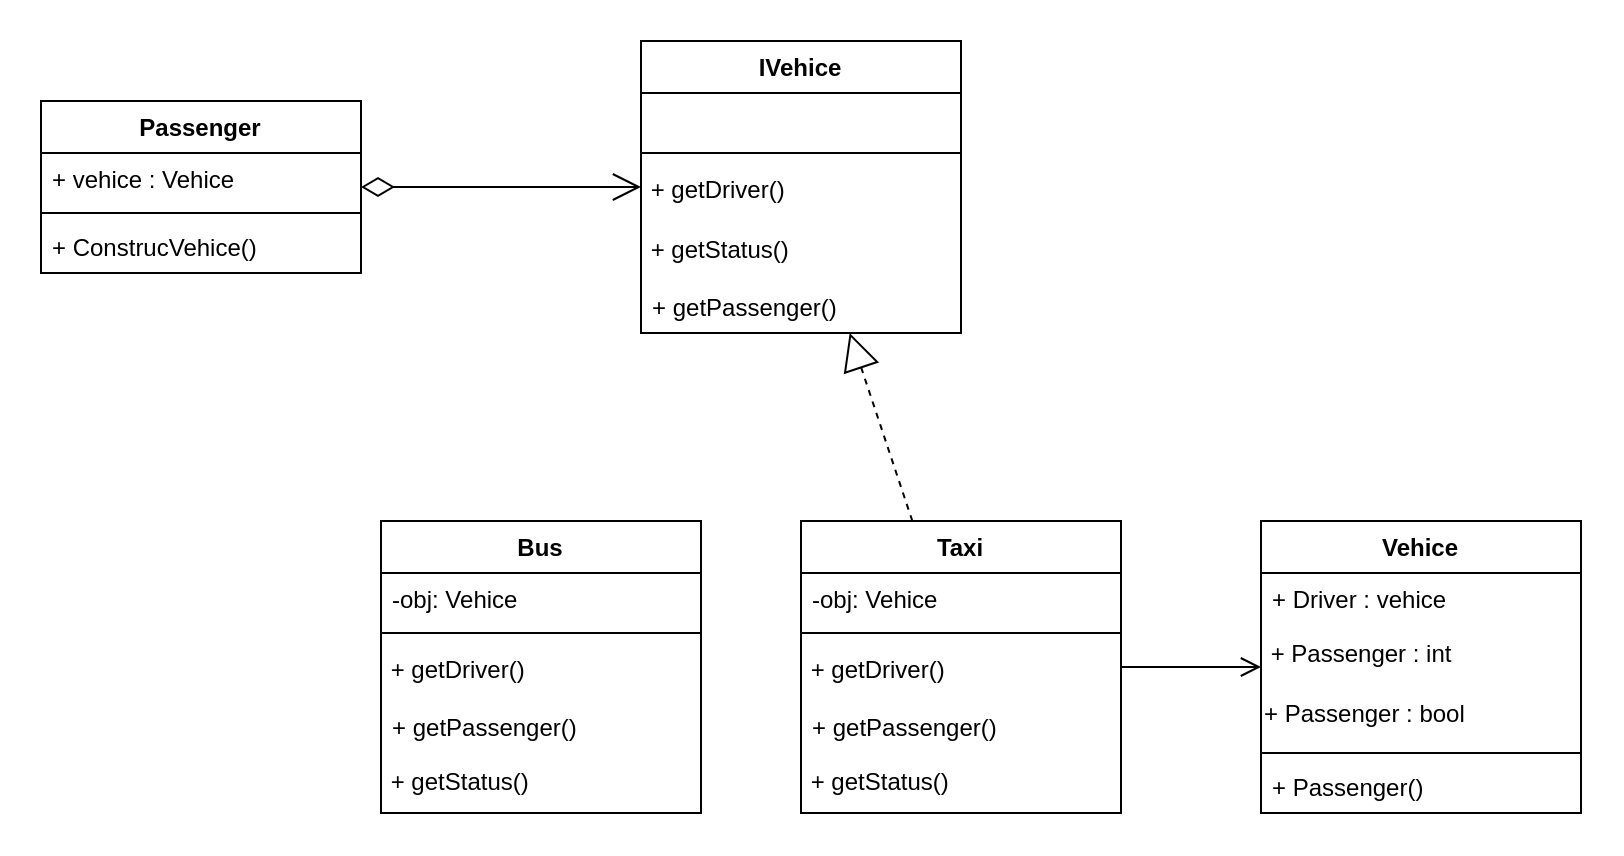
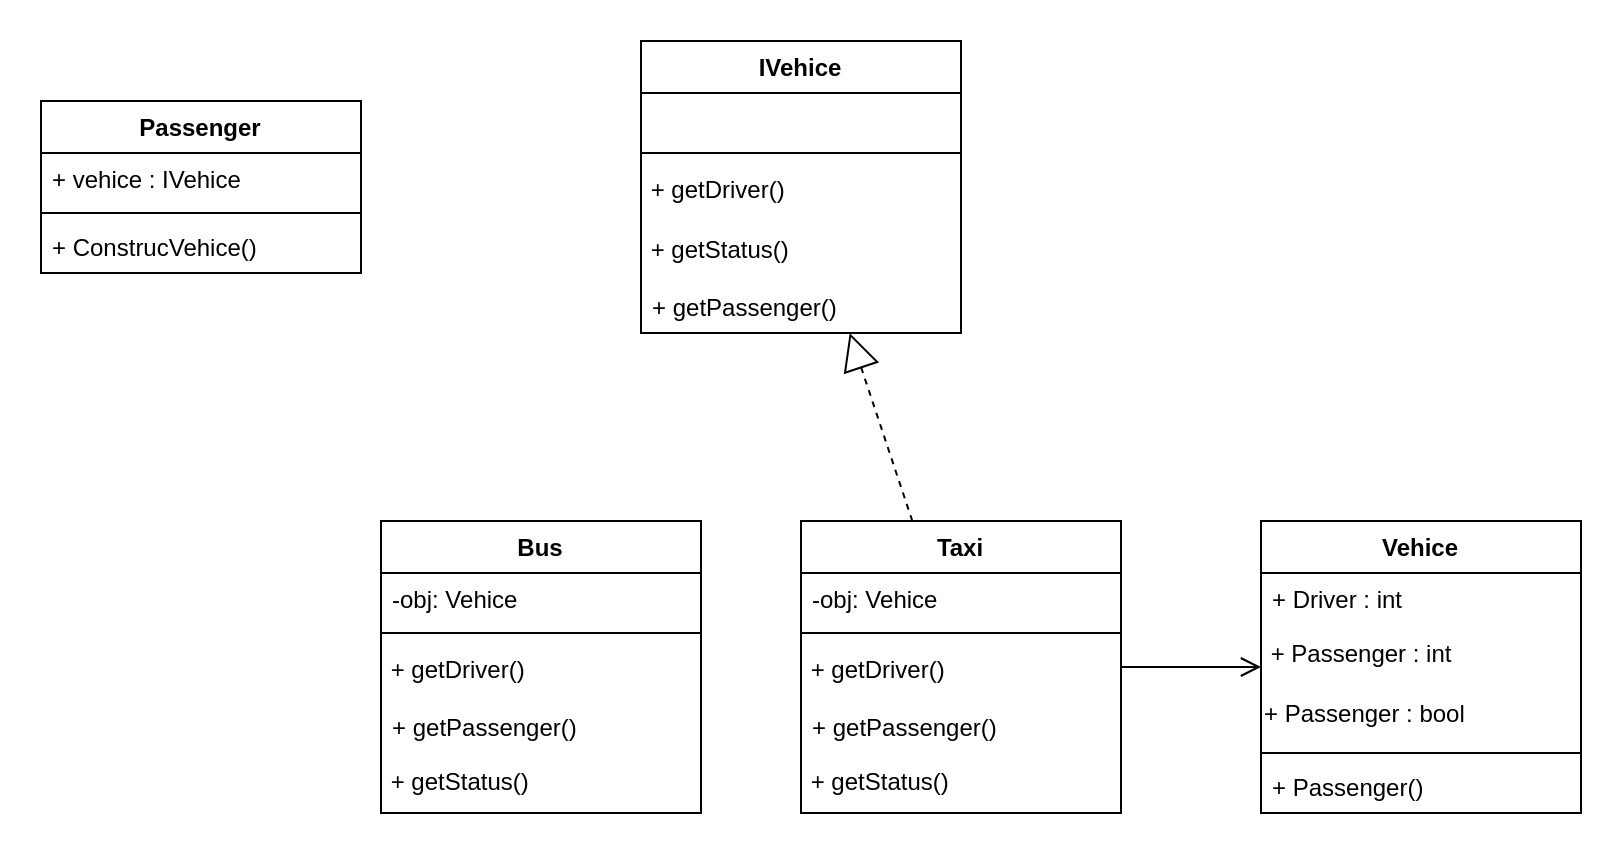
(149, 181) -> (155, 181)
(514, 187) -> none
(1369, 601) -> (1348, 601)
